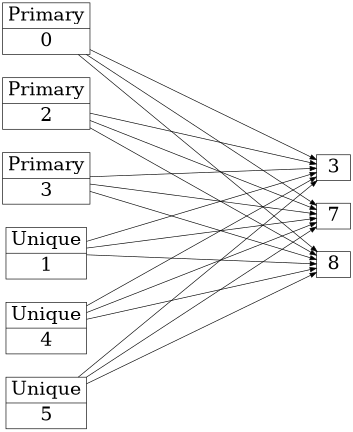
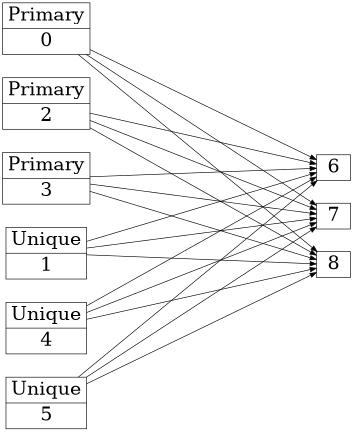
(333, 168) -> (333, 168)
